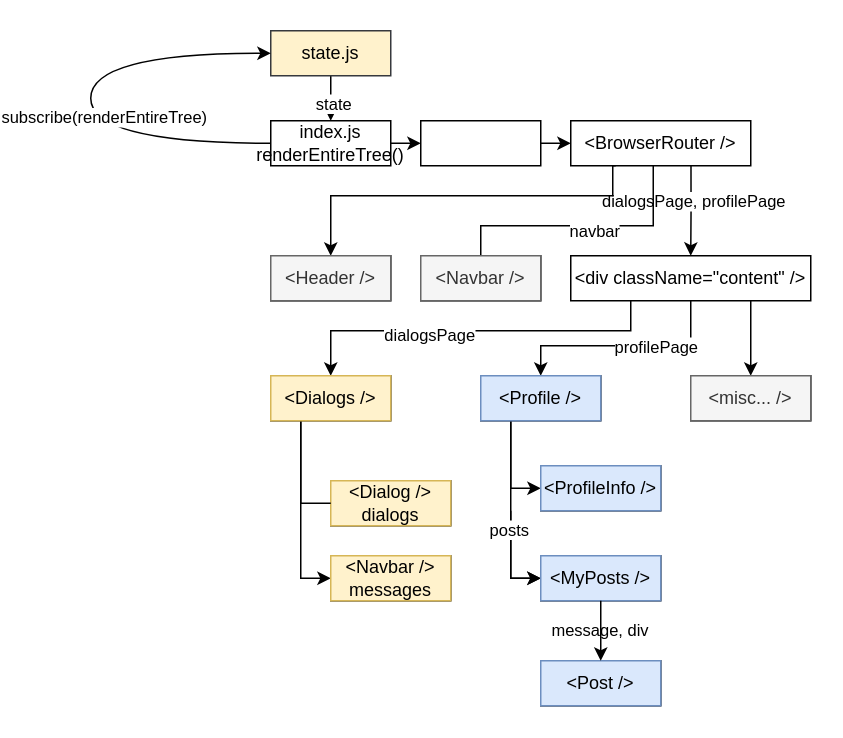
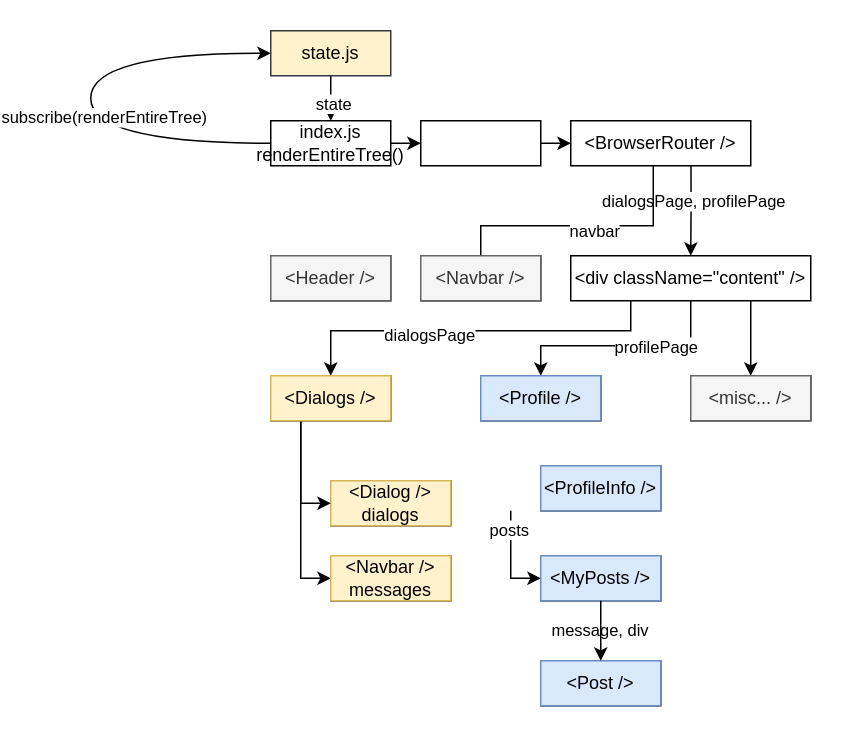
(463, 196) -> none
(522, 488) -> none
(511, 500) -> none
(323, 503) -> (319, 503)
